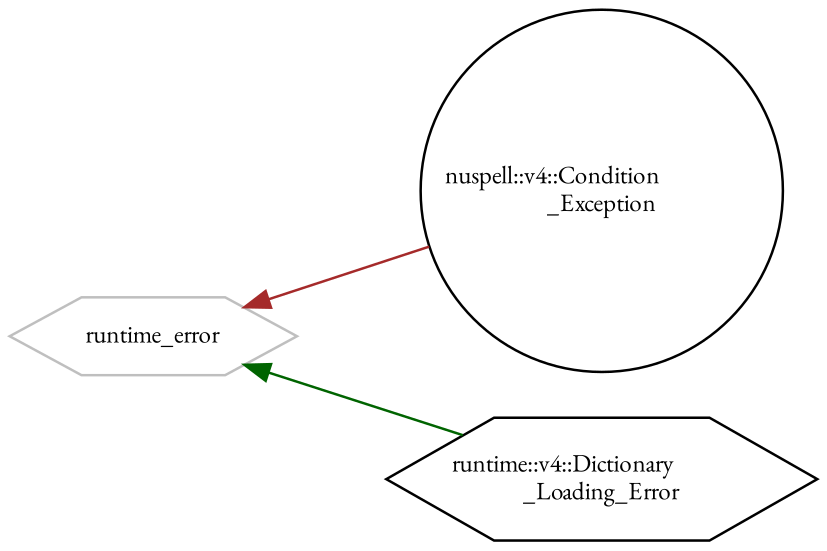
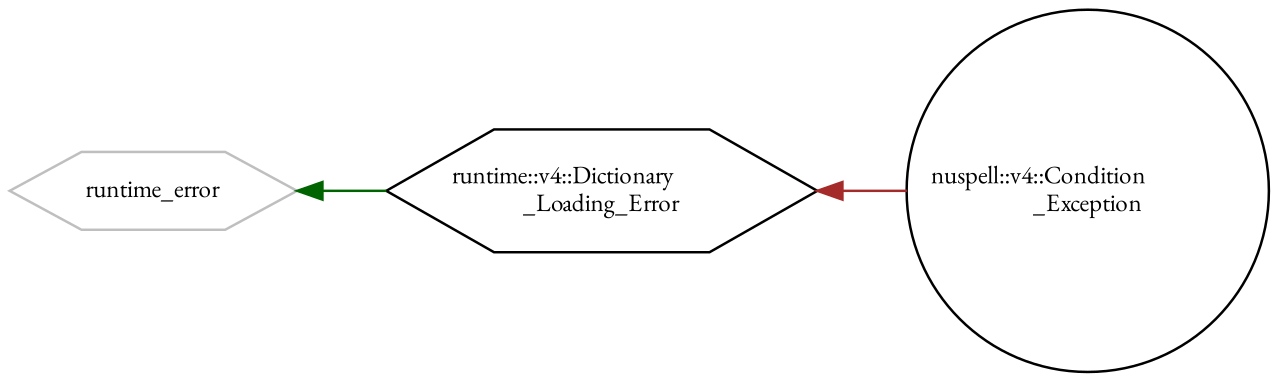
(349, 273) -> (875, 191)
